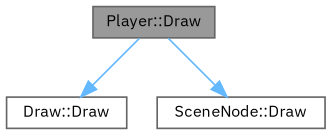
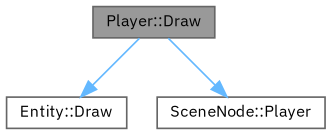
(67, 113) -> (67, 113)
(241, 113) -> (241, 113)
